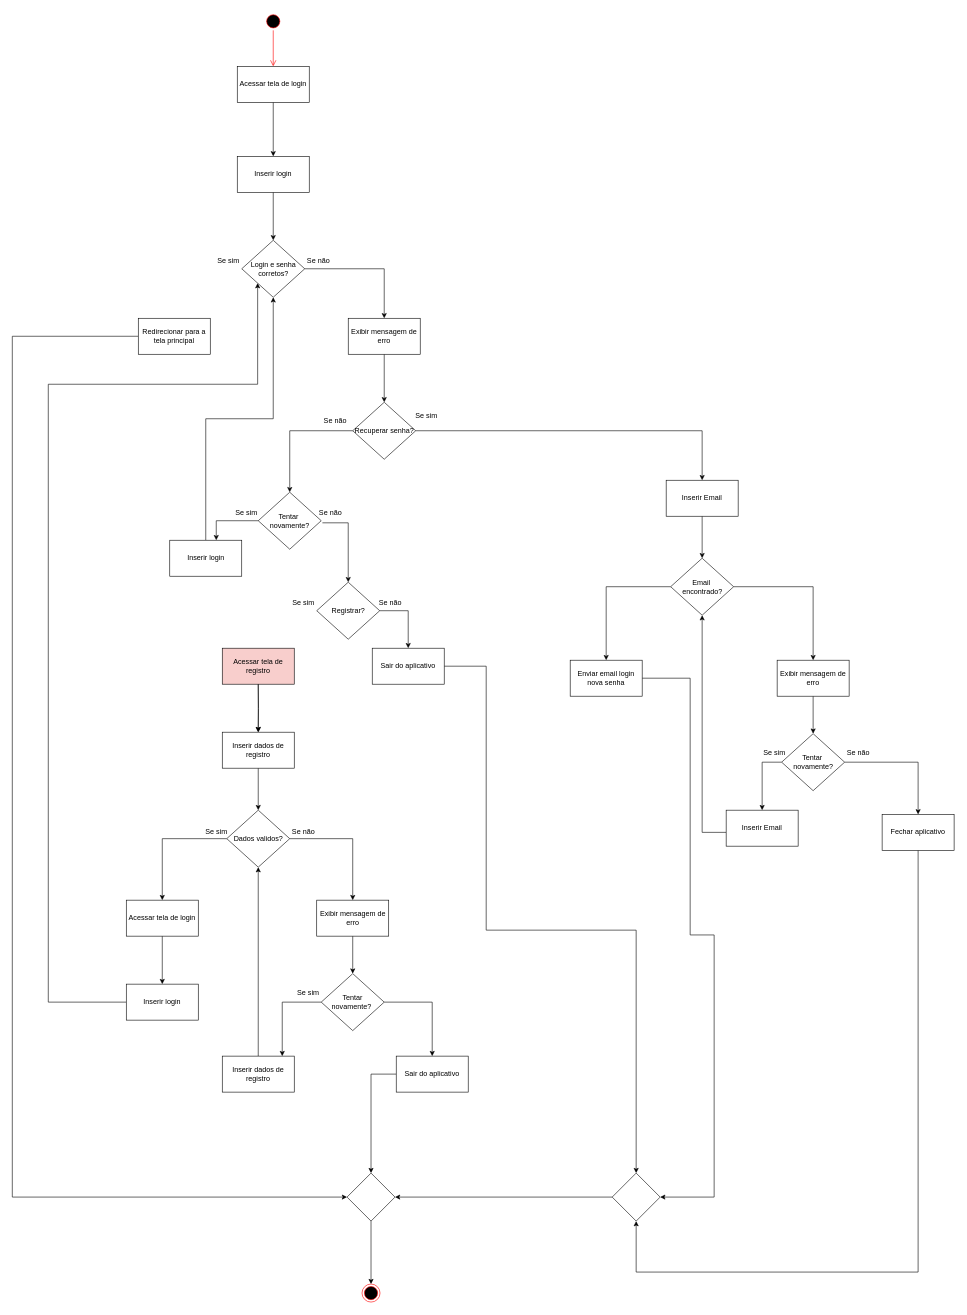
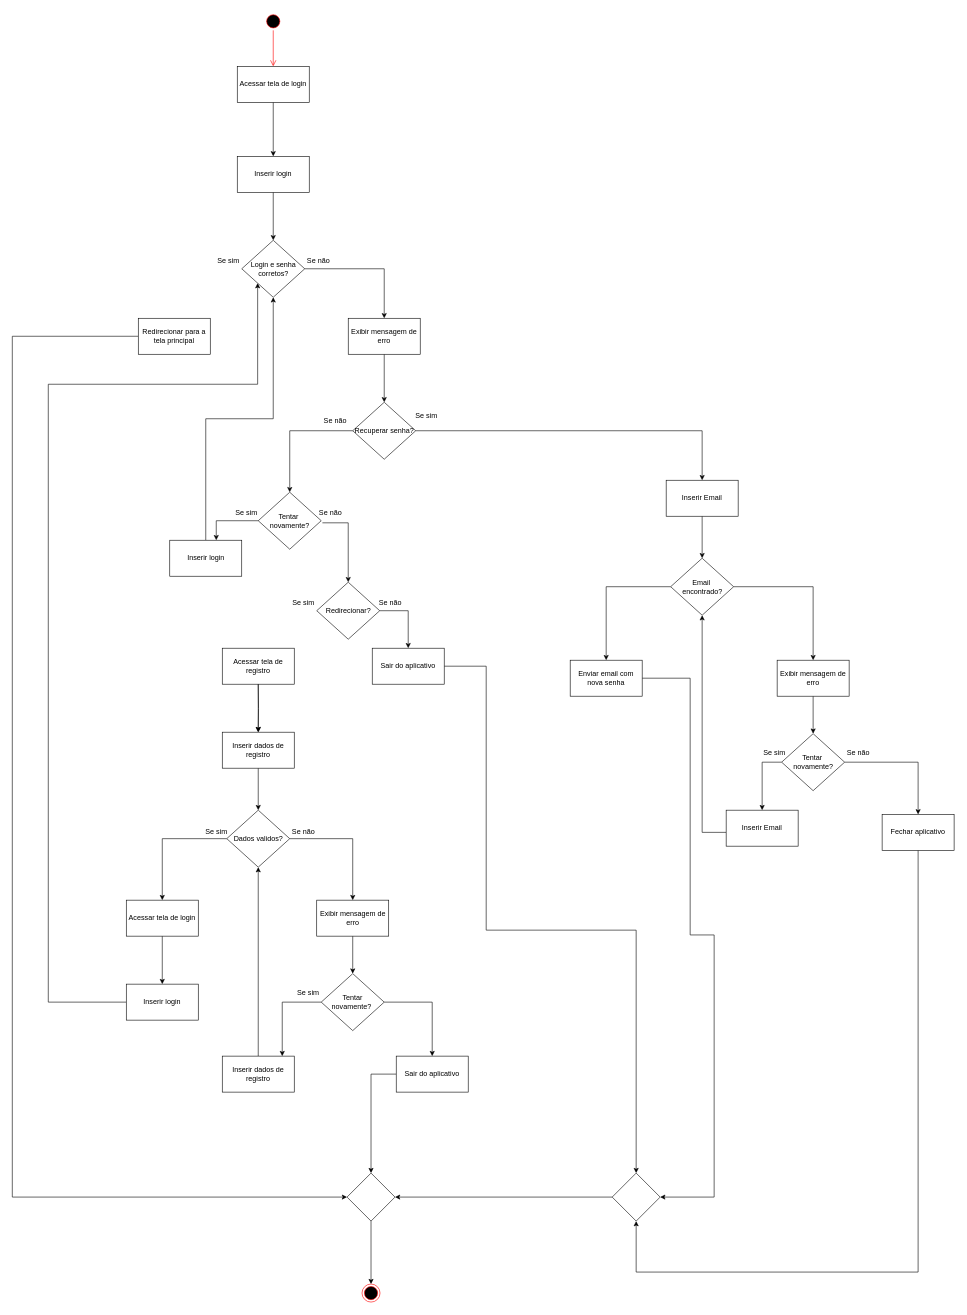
(349, 611) -> (349, 611)
(258, 666) -> (258, 666)
(606, 678) -> (606, 678)
